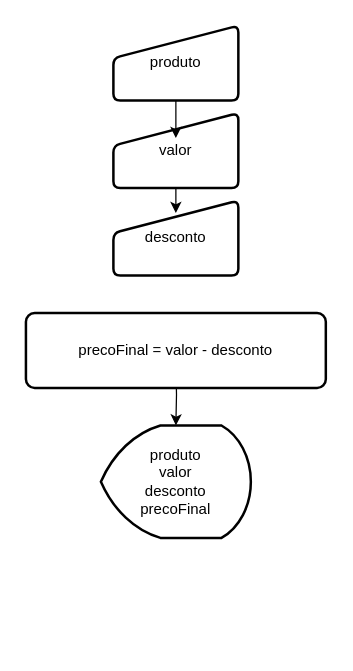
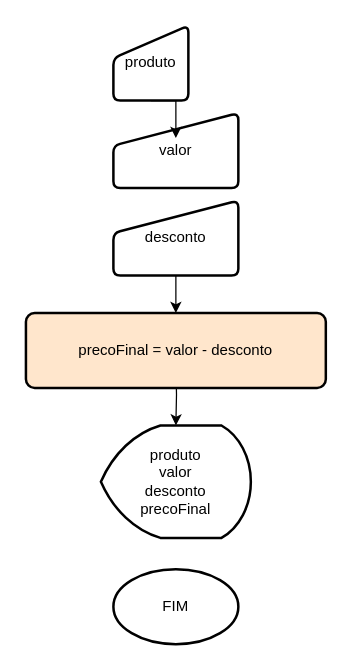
(176, 63) -> (151, 63)
(176, 196) -> none
none -> (176, 290)
(176, 351) -> (176, 351)
none -> (176, 607)
